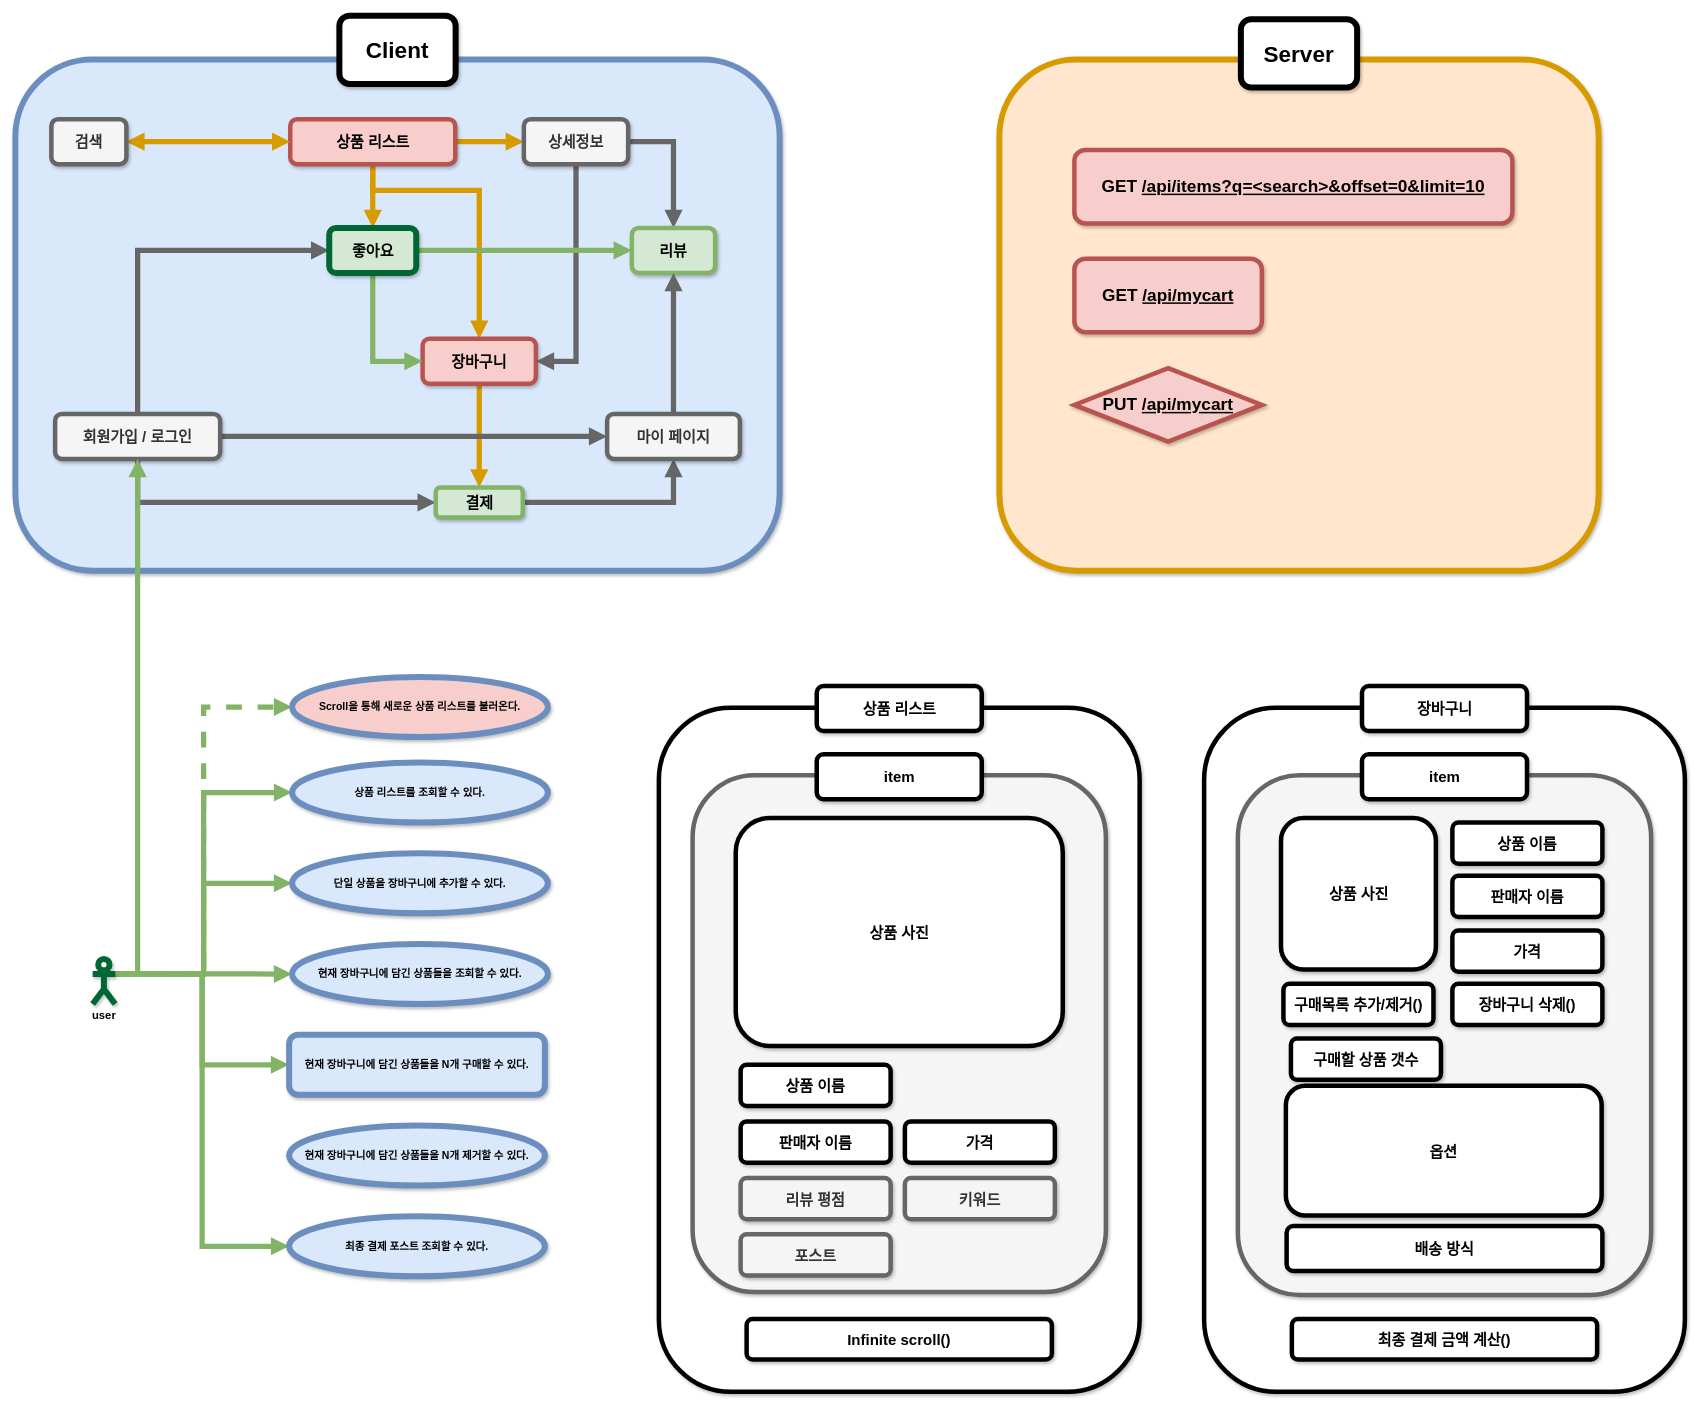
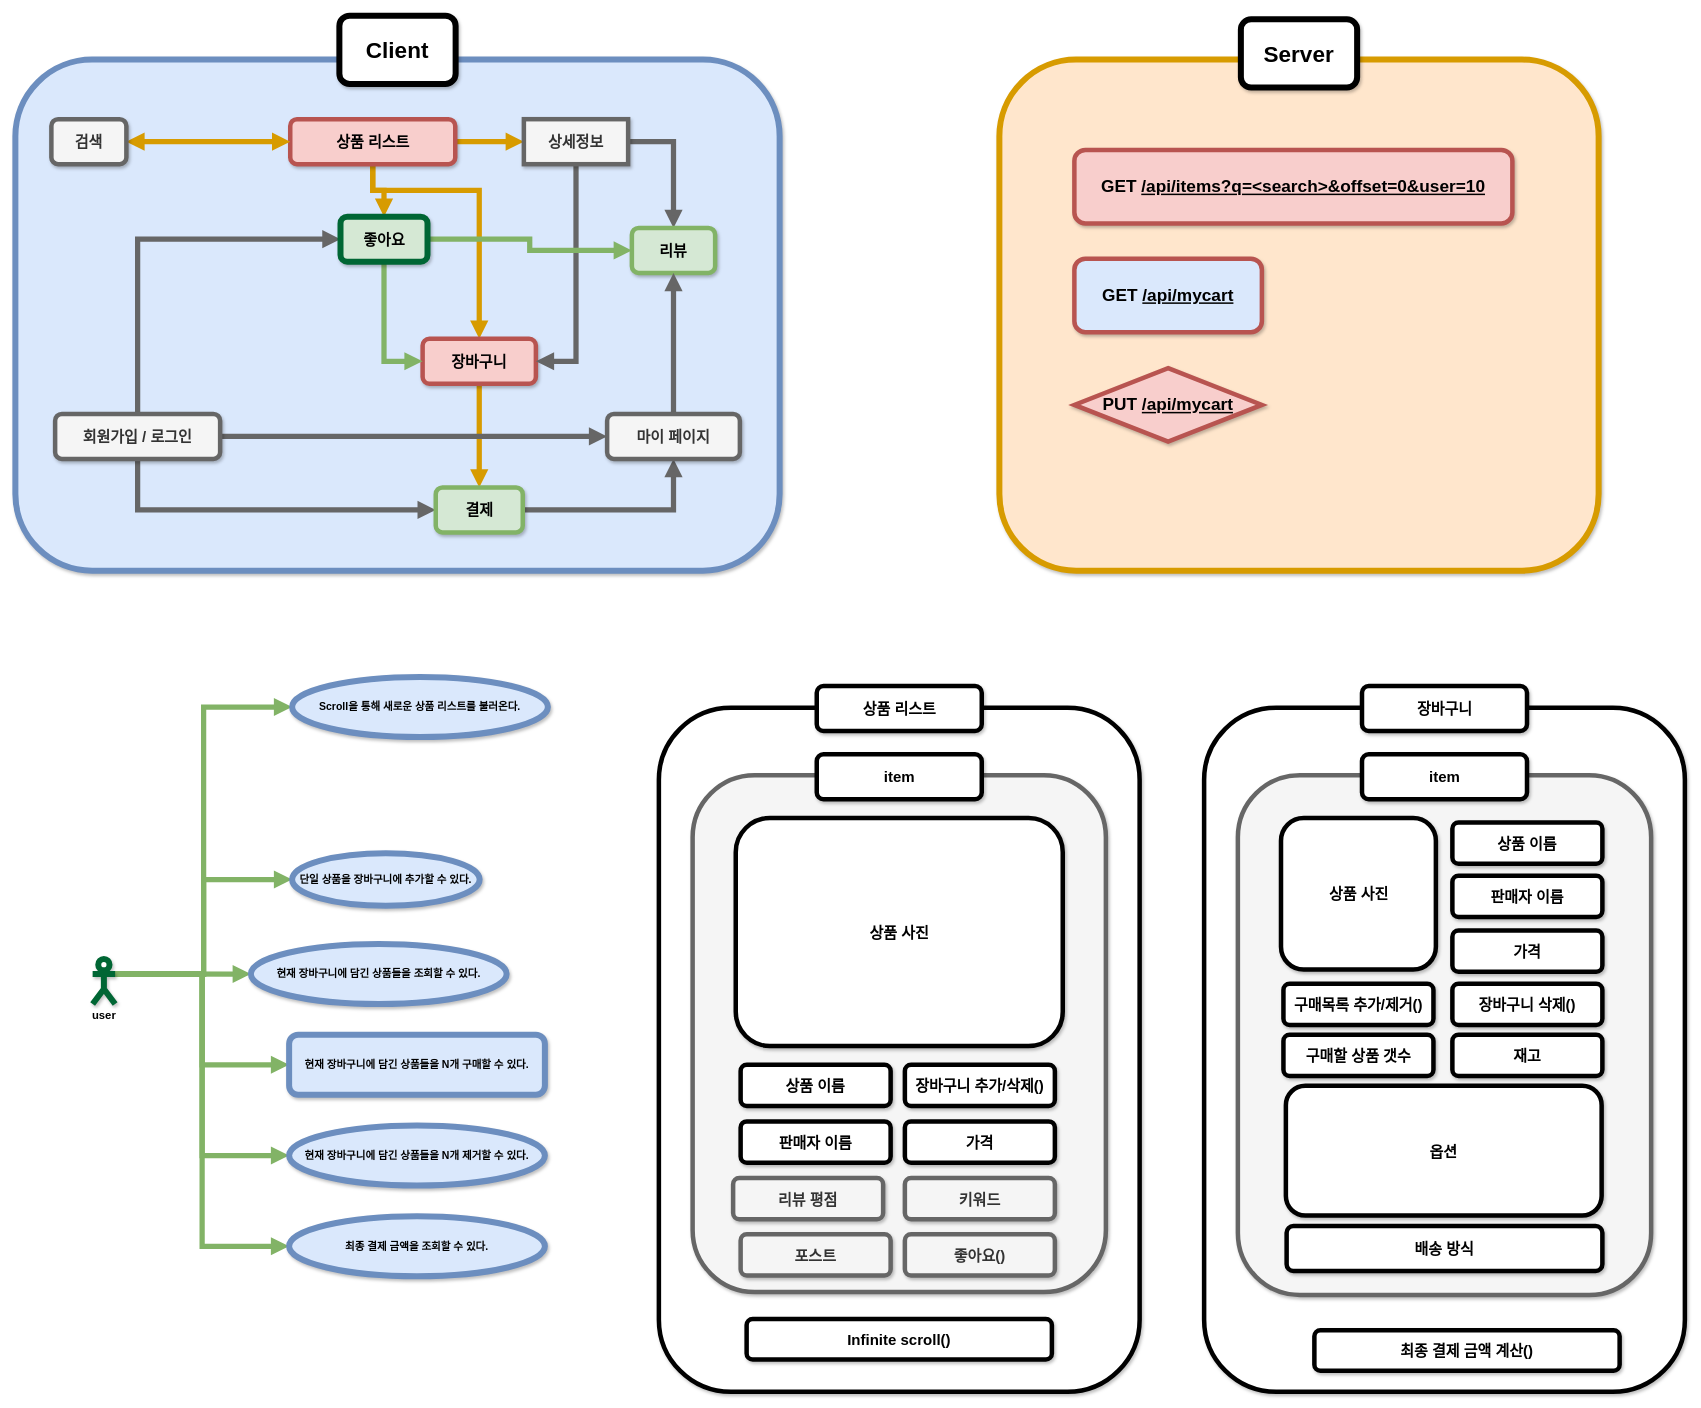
(576, 142) -> (576, 142)
(1293, 186) -> (1293, 186)
(373, 250) -> (384, 239)
(1168, 295) -> (1168, 295)
(479, 502) -> (479, 510)
(420, 707) -> (420, 707)
(204, 724) -> (204, 724)
(138, 742) -> (238, 1155)
(240, 792) -> none
(420, 792) -> none
(420, 883) -> (386, 879)
(420, 974) -> (379, 974)
none -> (1527, 1055)
(1366, 1059) -> (1358, 1055)
none -> (980, 1085)
(816, 1199) -> (808, 1199)
(417, 1246) -> (417, 1246)
none -> (980, 1255)
(1445, 1339) -> (1467, 1350)
